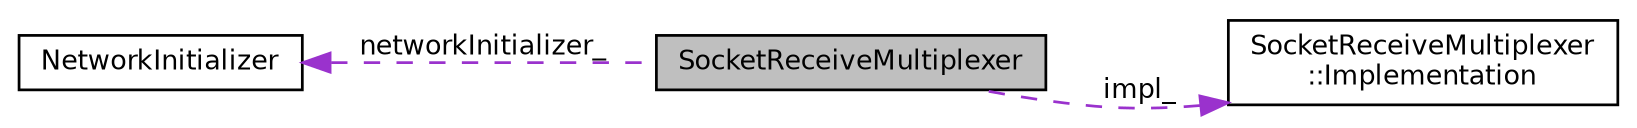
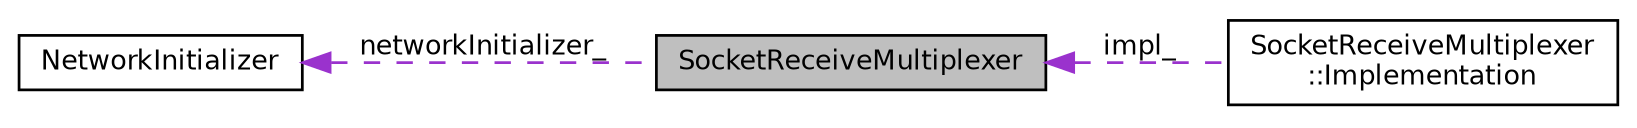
(1086, 105) -> (1151, 63)
